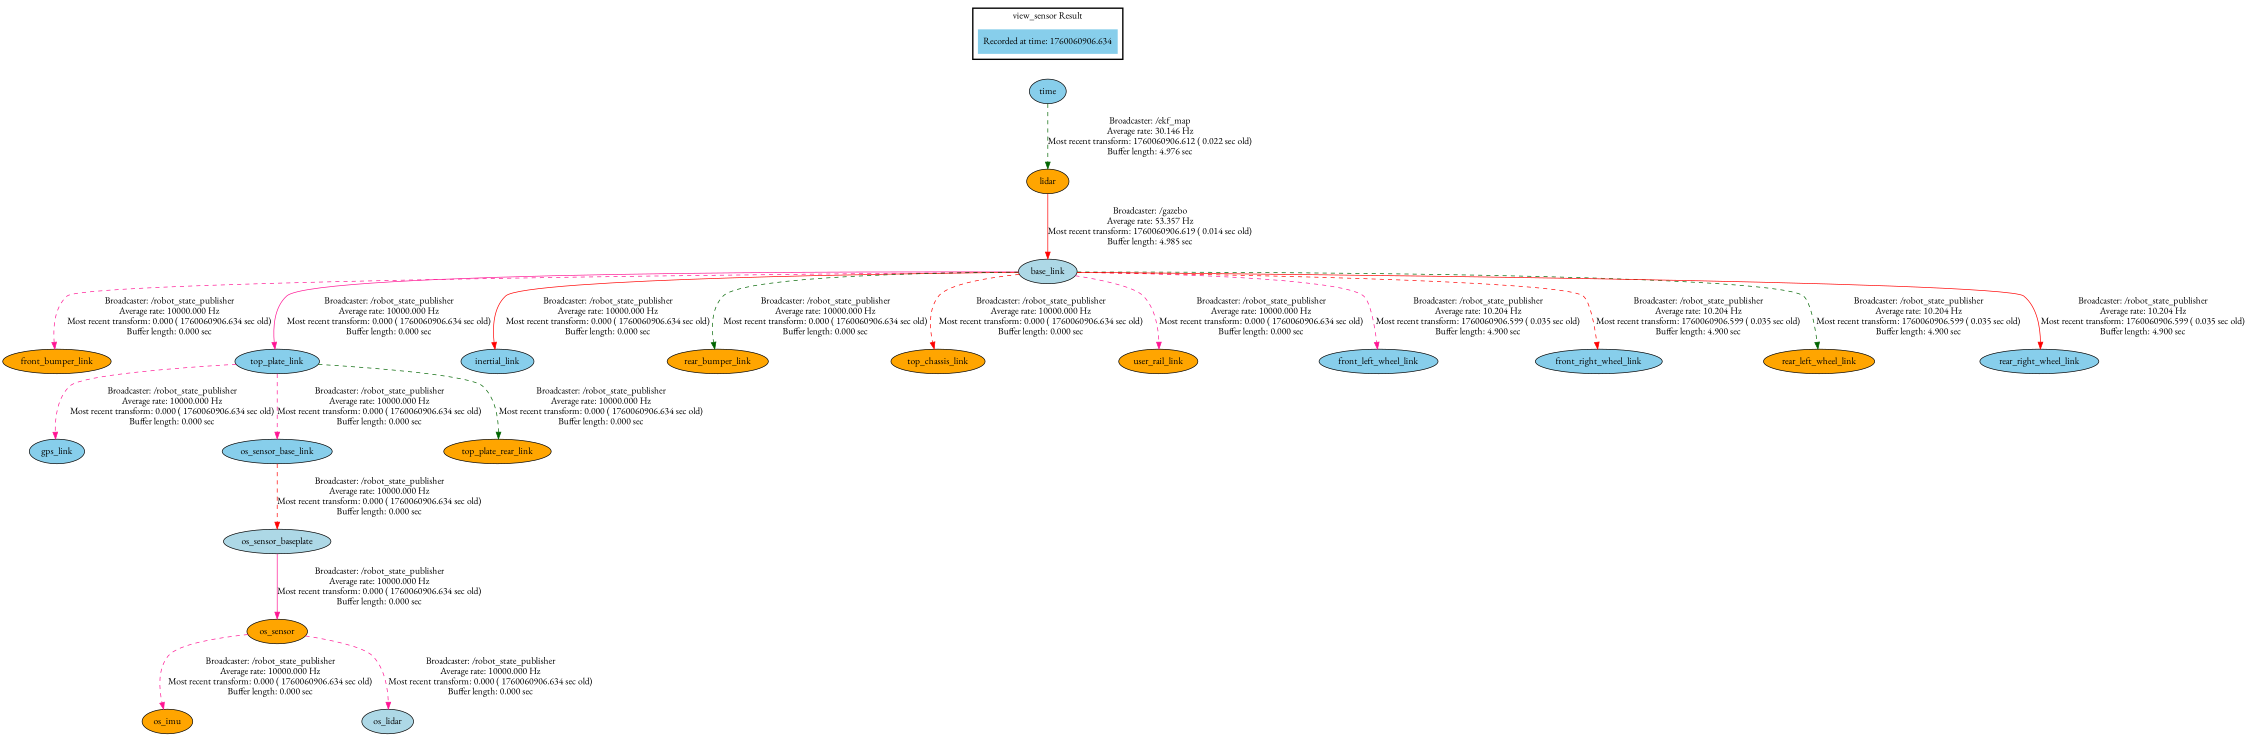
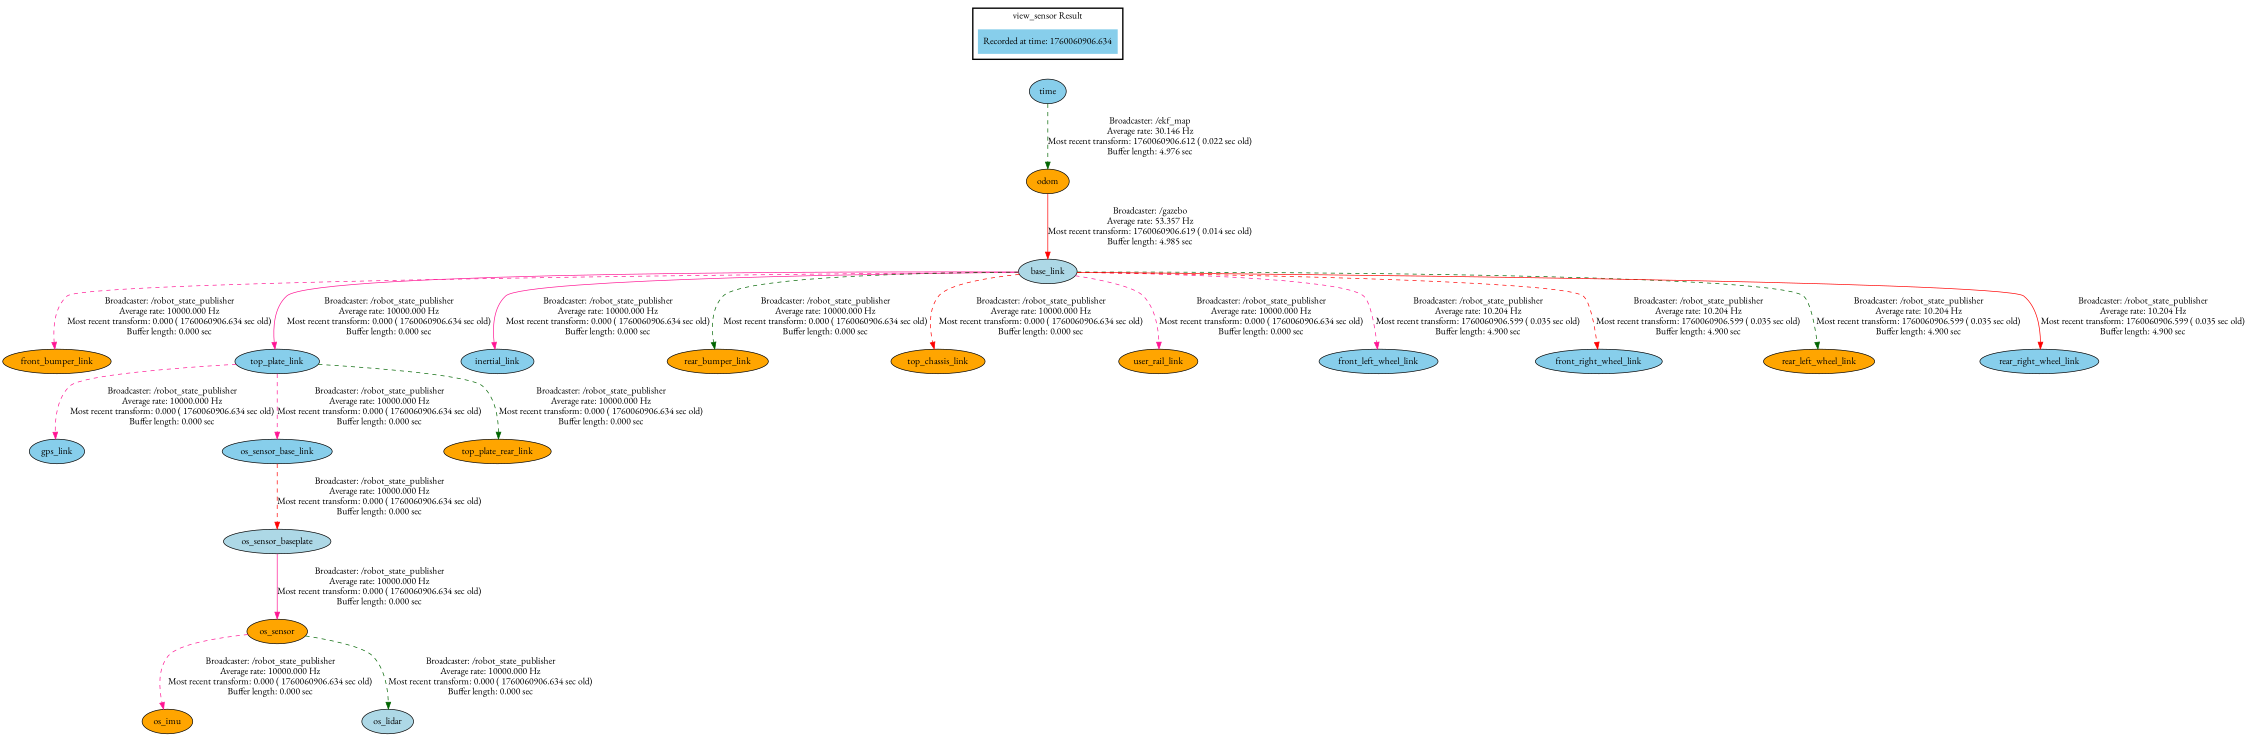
(1048, 181) -> (1048, 181)
(680, 280) -> (680, 280)
(364, 650) -> (364, 650)
